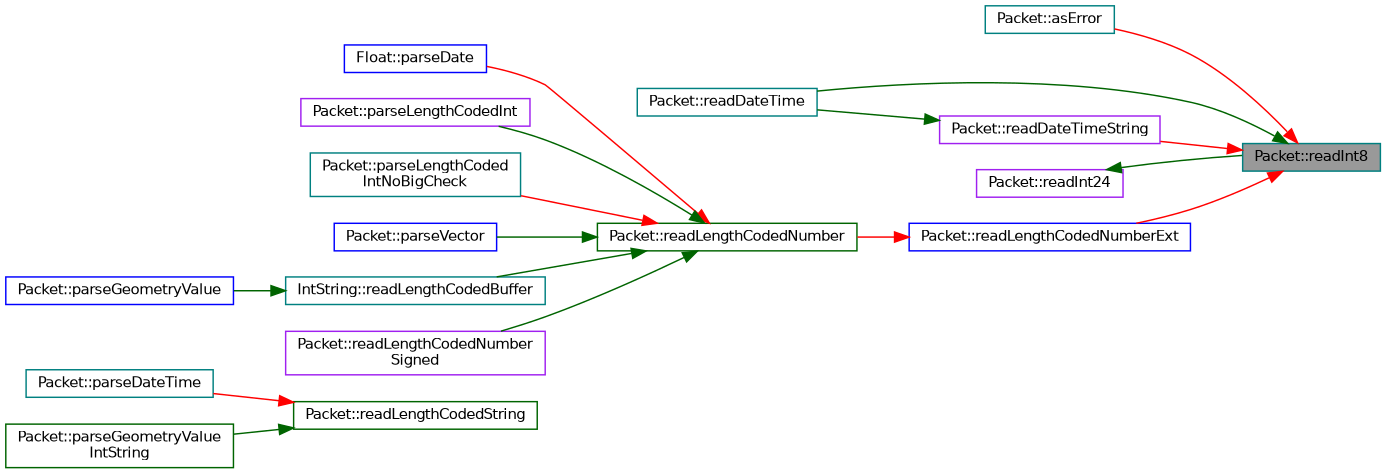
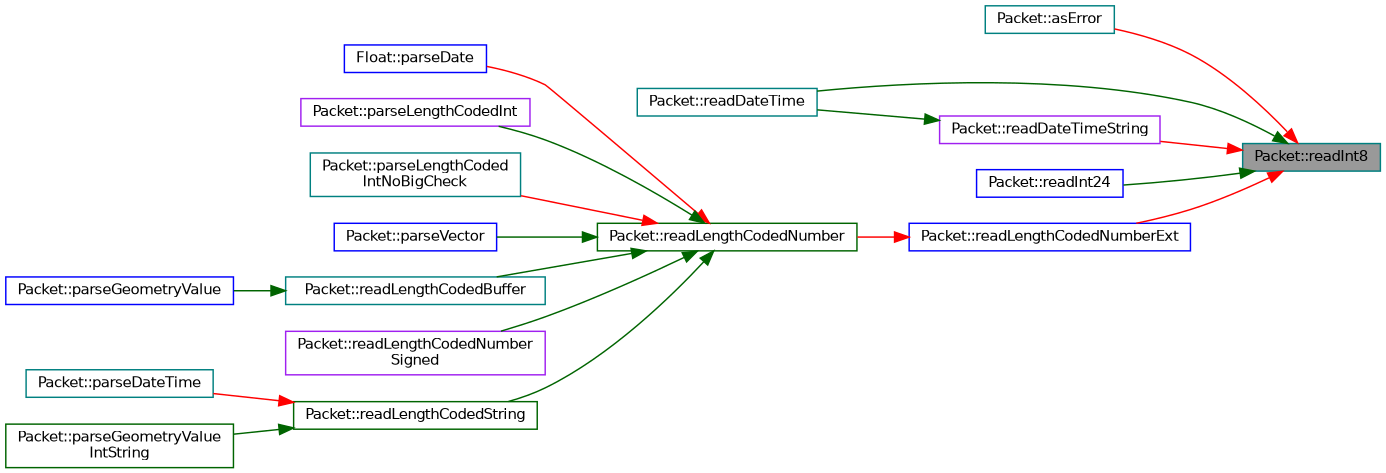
(1181, 161) -> (1182, 180)
(1050, 183) -> (1050, 183)
(415, 291) -> (415, 291)
none -> (615, 344)
